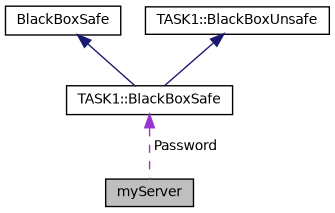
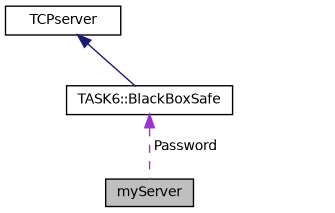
(63, 21) -> (63, 21)
(237, 21) -> none
(150, 100) -> (150, 100)
